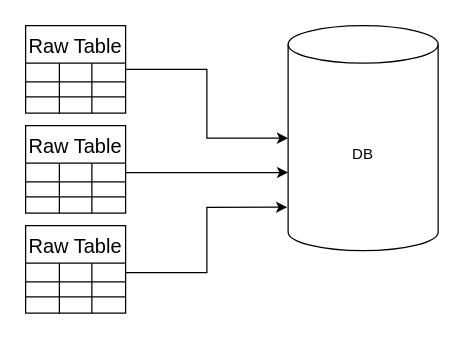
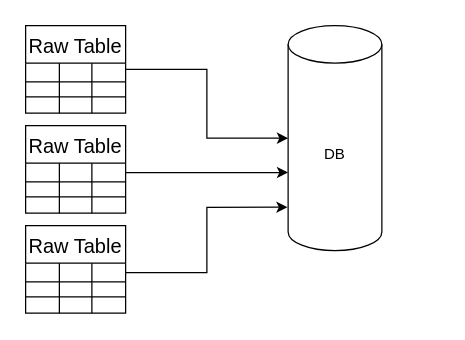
(363, 138) -> (335, 138)
